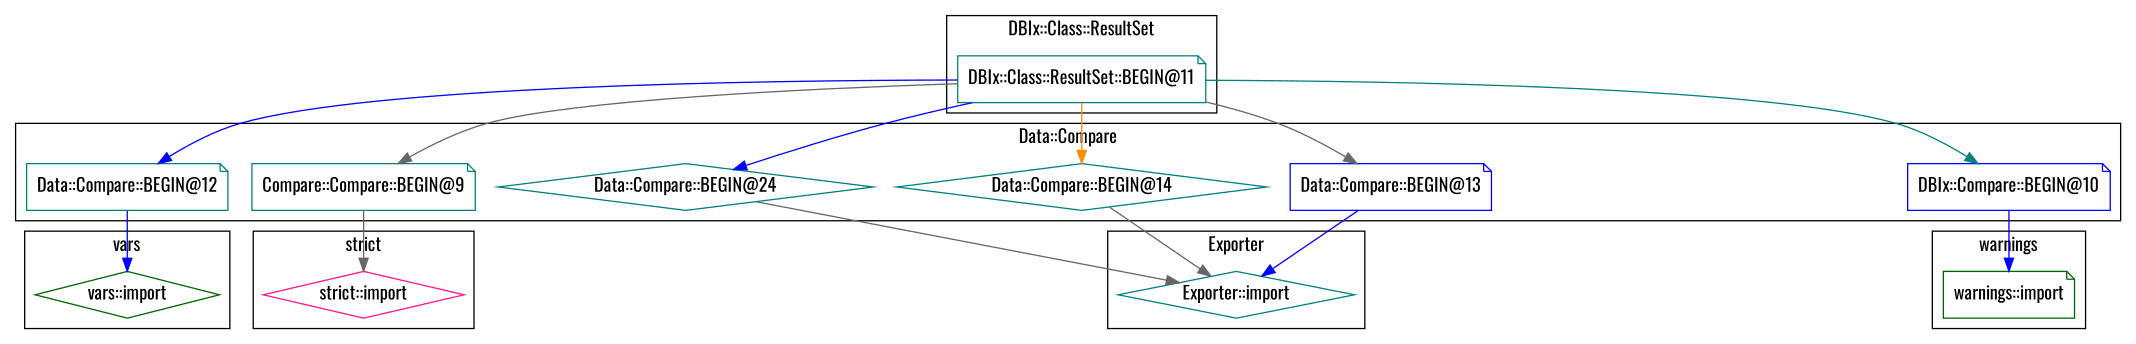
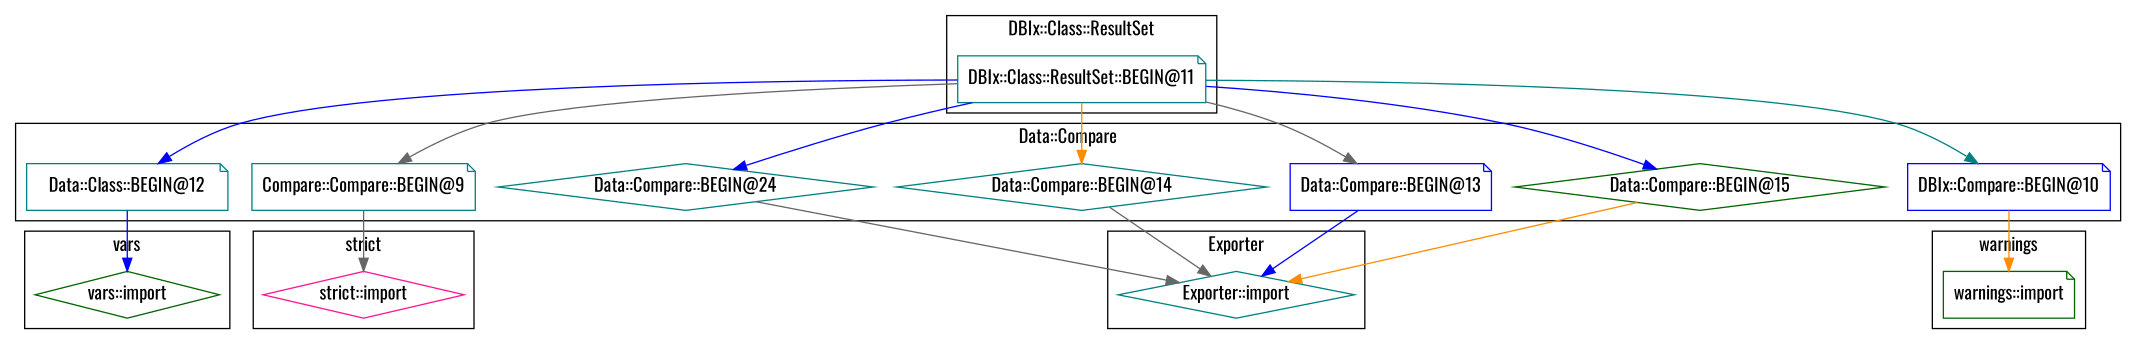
(127, 187) -> (127, 187)
none -> (1700, 187)
(2009, 239) -> (2009, 239)
